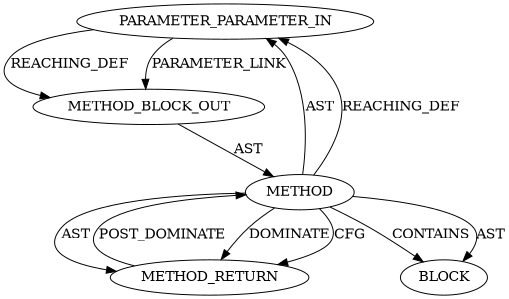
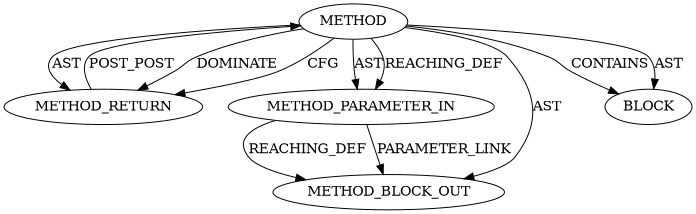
(225, 22) -> (361, 107)
(221, 148) -> (522, 77)
(163, 235) -> (131, 64)
